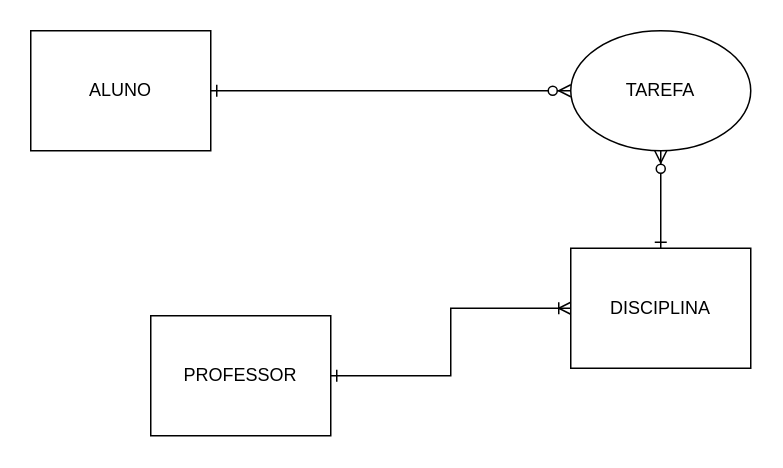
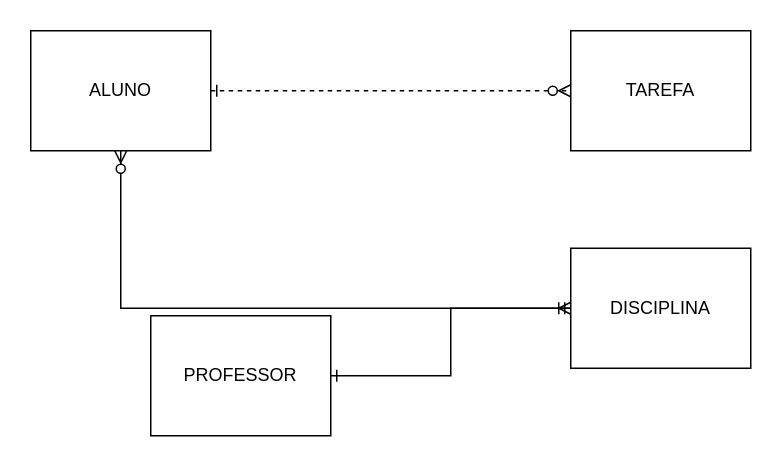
(379, 91) -> (379, 91)
(661, 91) -> (661, 91)
(661, 200) -> (206, 308)
